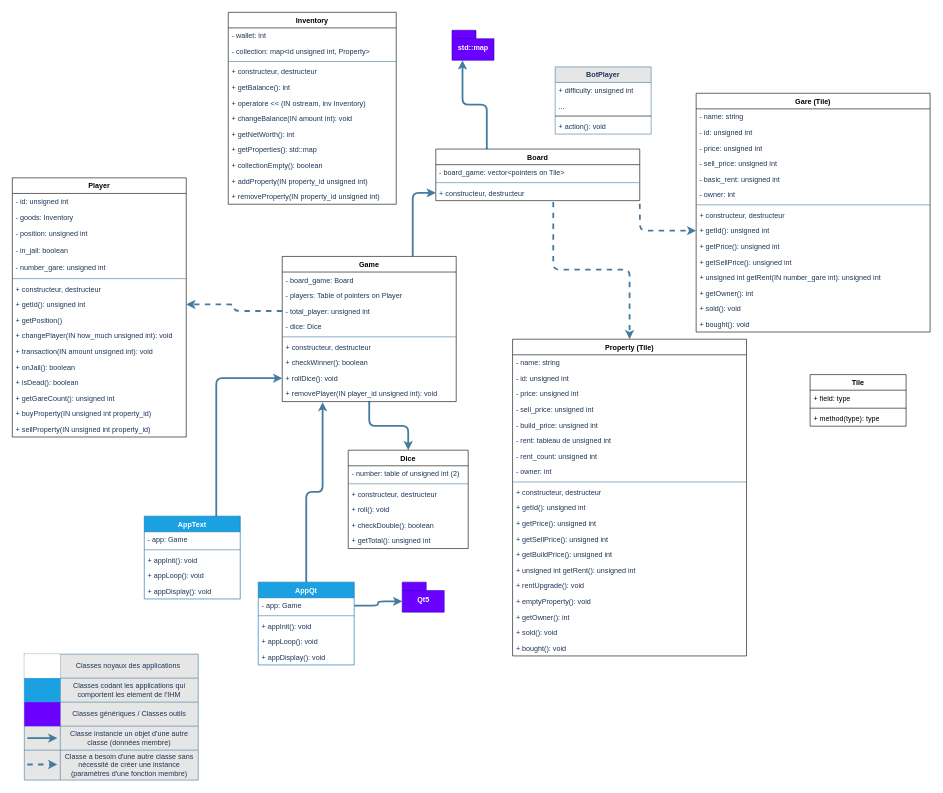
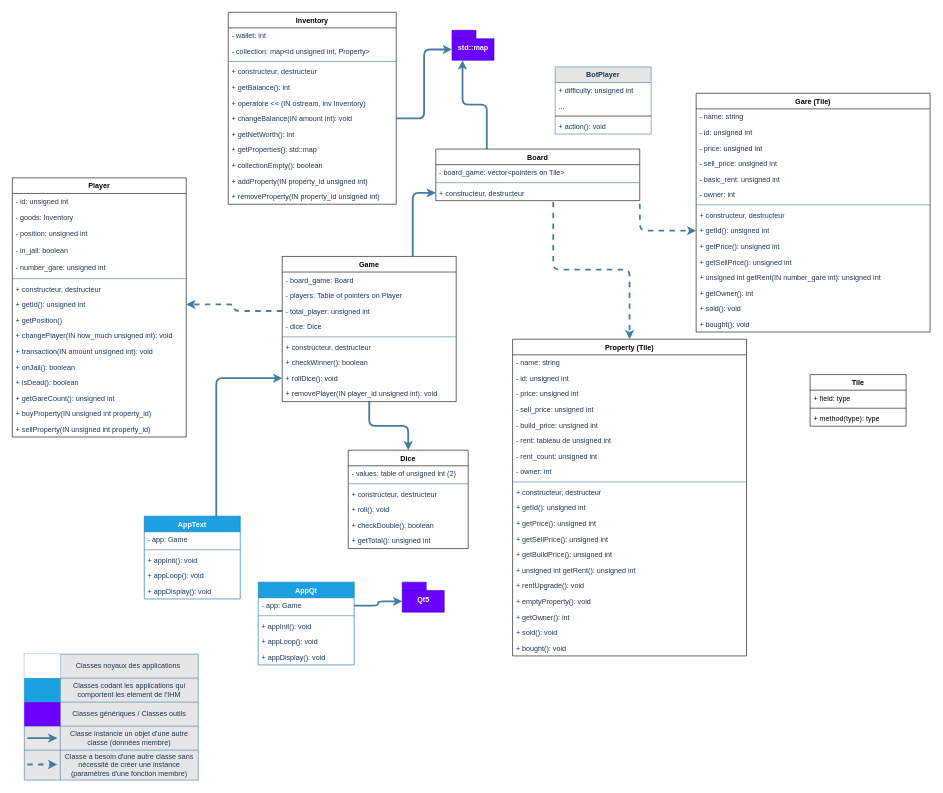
none -> (424, 86)
(413, 474) -> (412, 474)
(311, 492) -> none
